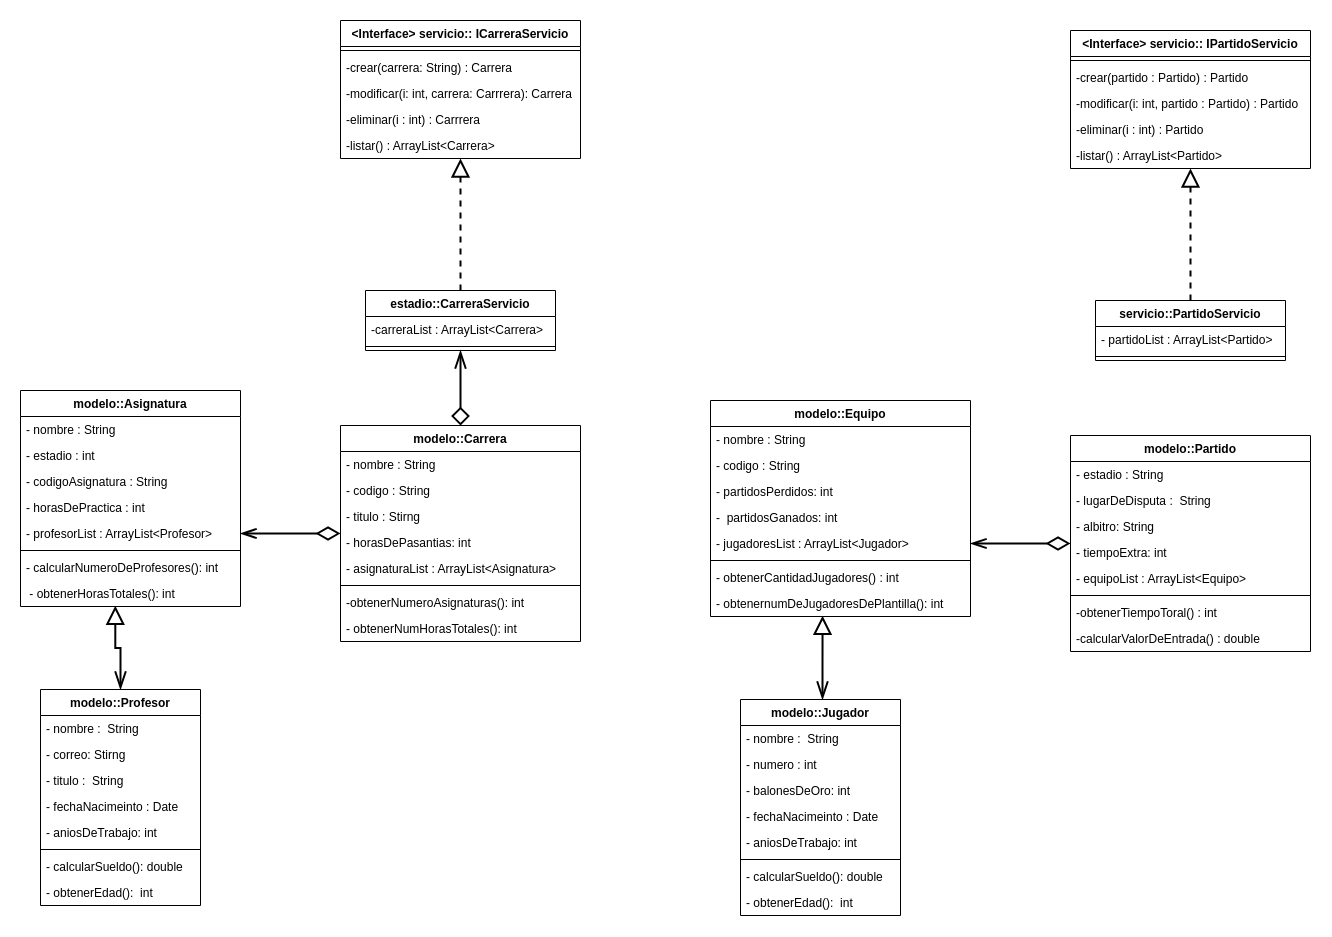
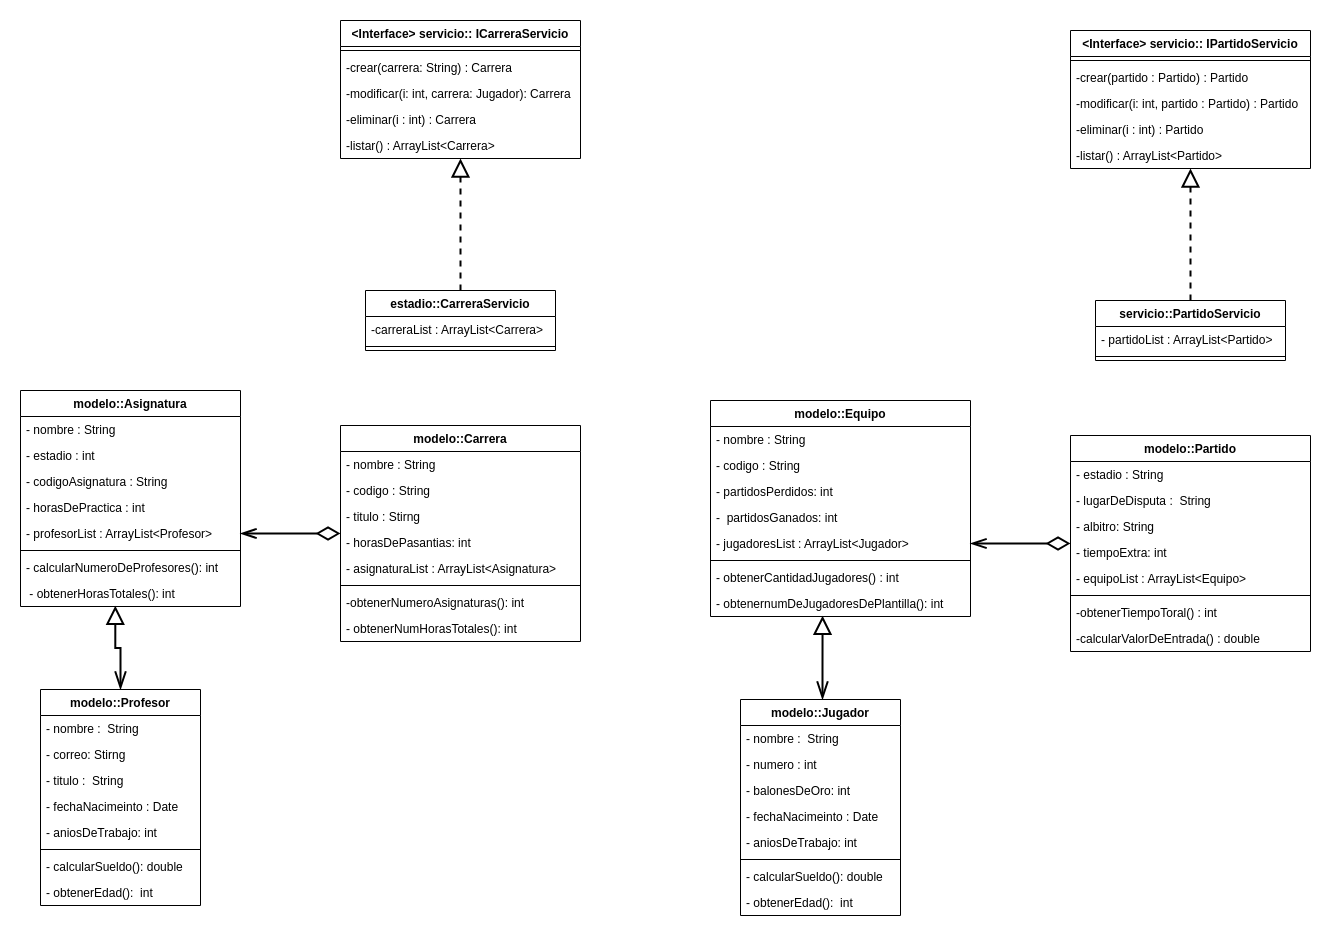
(482, 94) -> (478, 94)
(426, 120) -> (423, 120)
(461, 382) -> none
